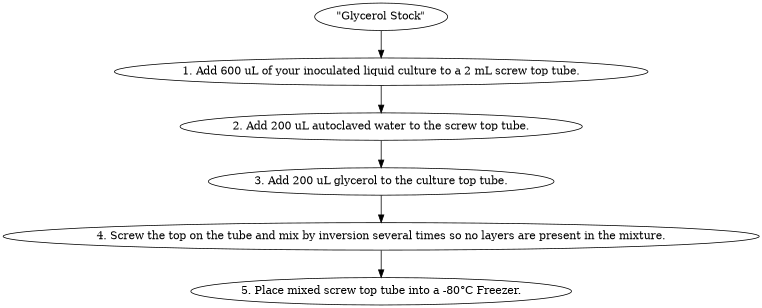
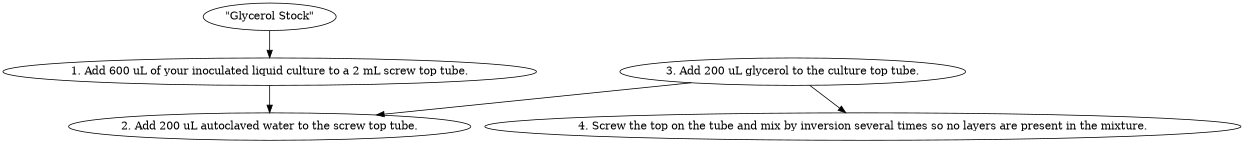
(381, 150) -> (538, 98)
(381, 291) -> none
